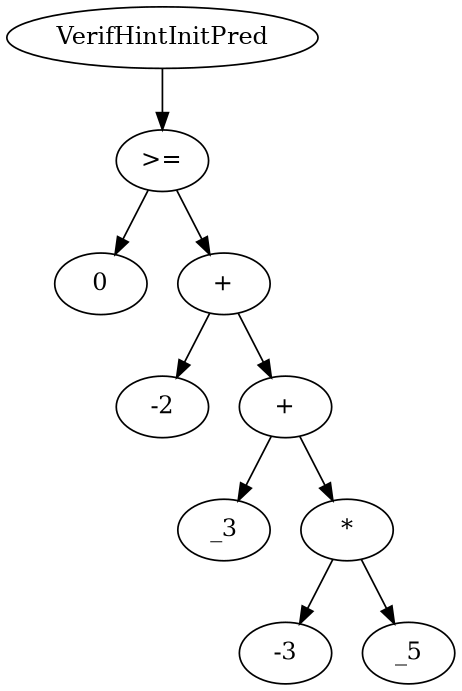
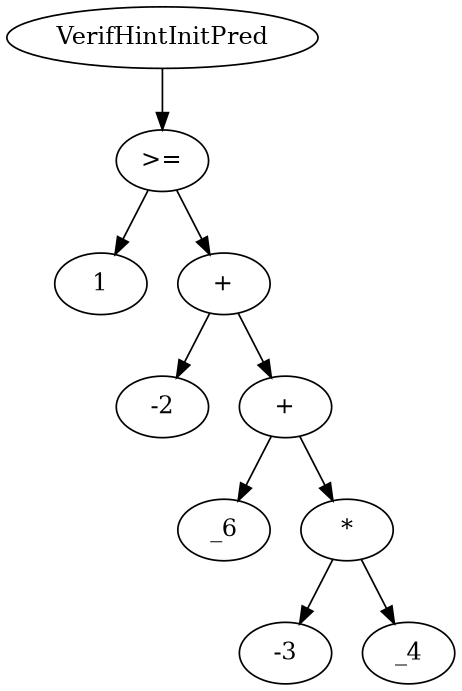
(101, 284) -> (101, 284)
(224, 530) -> (224, 530)
(409, 653) -> (409, 653)
